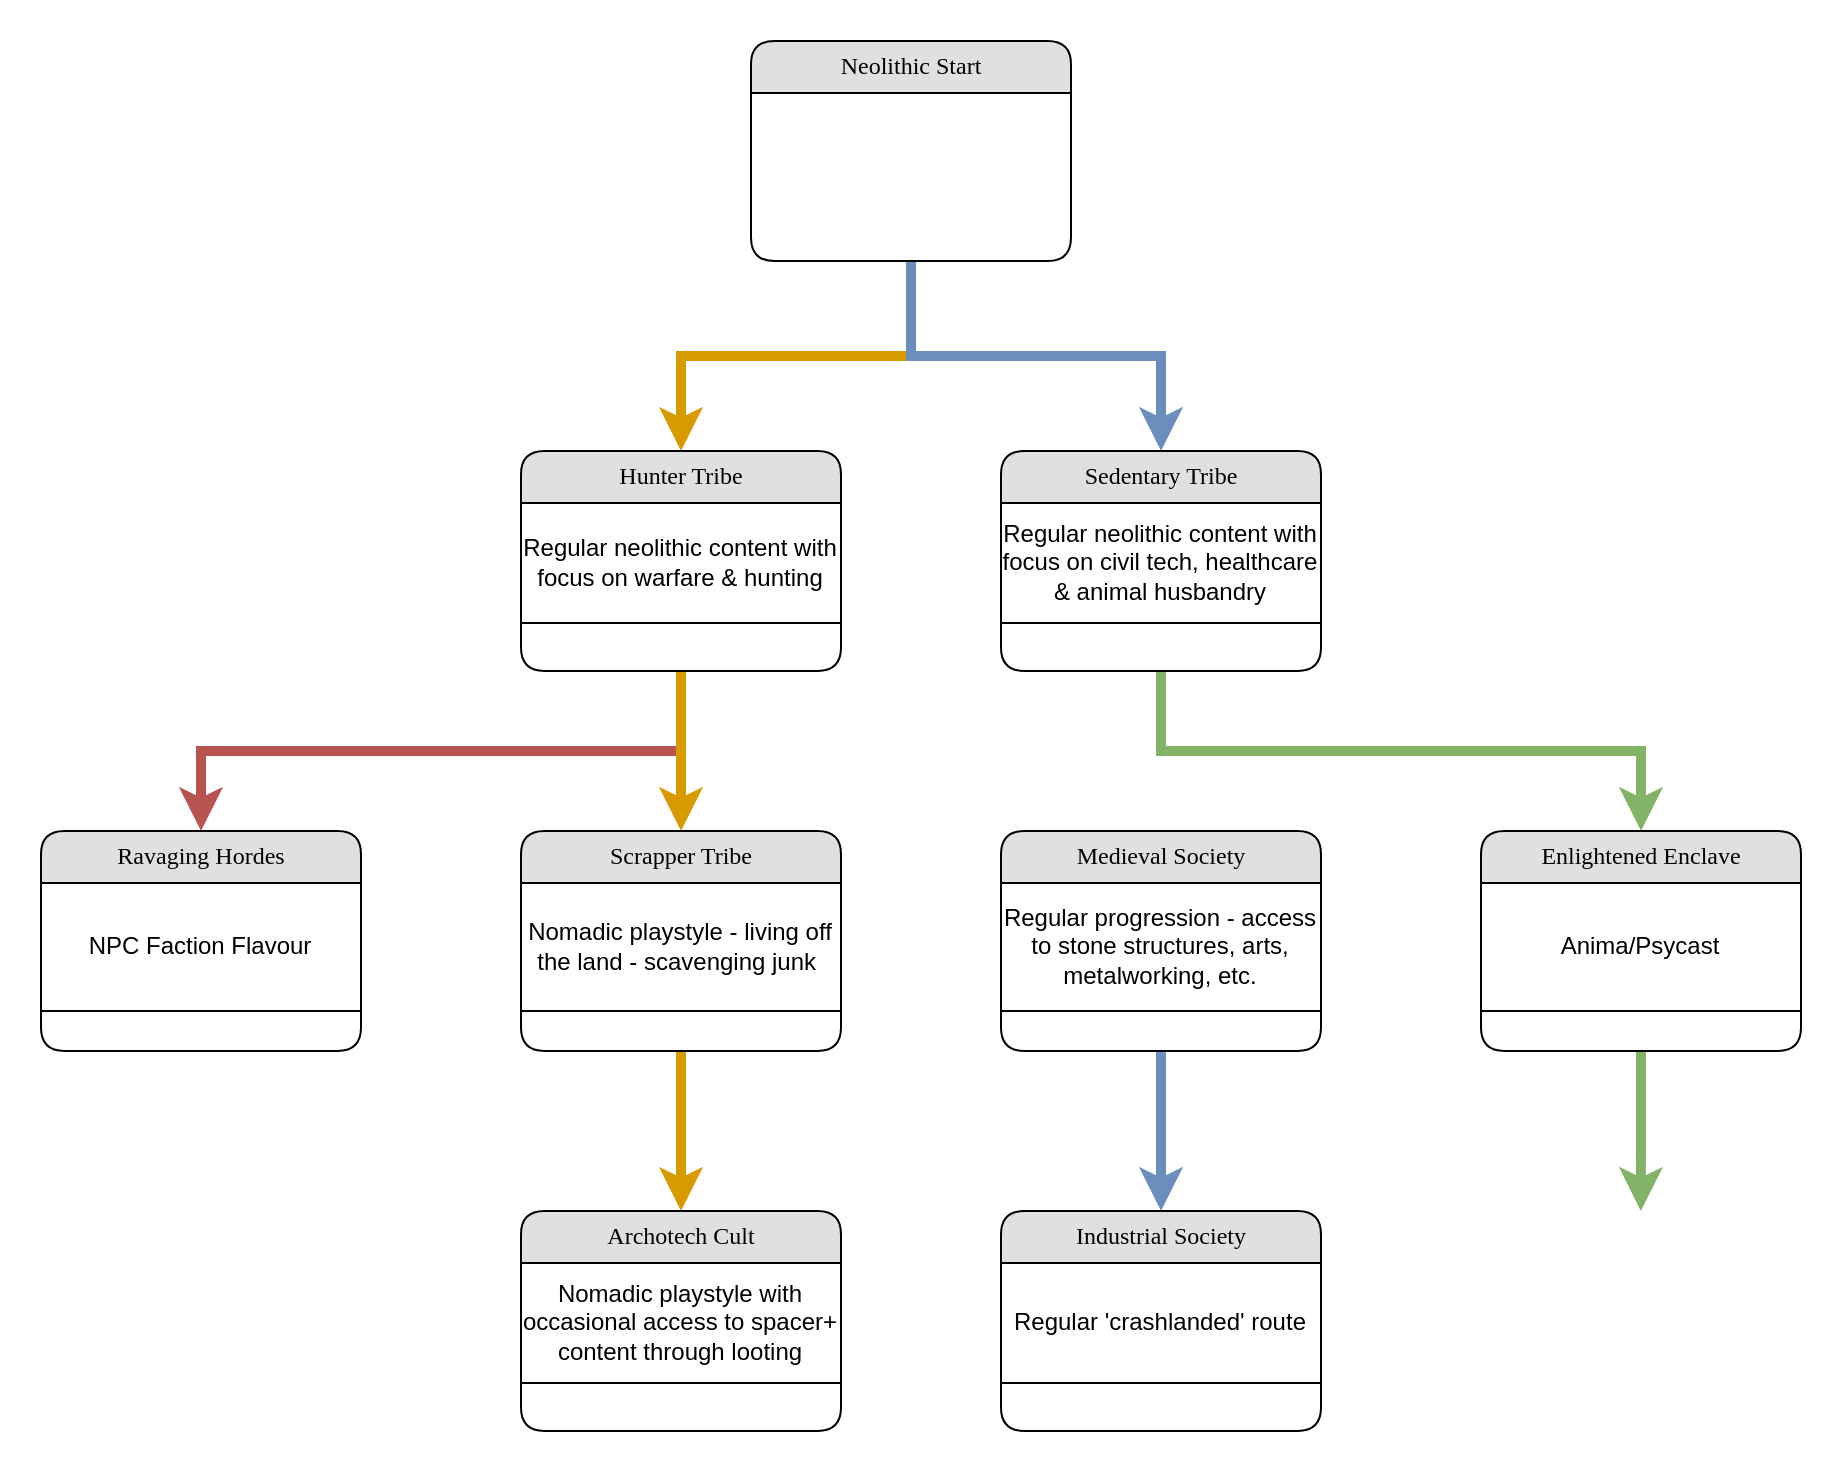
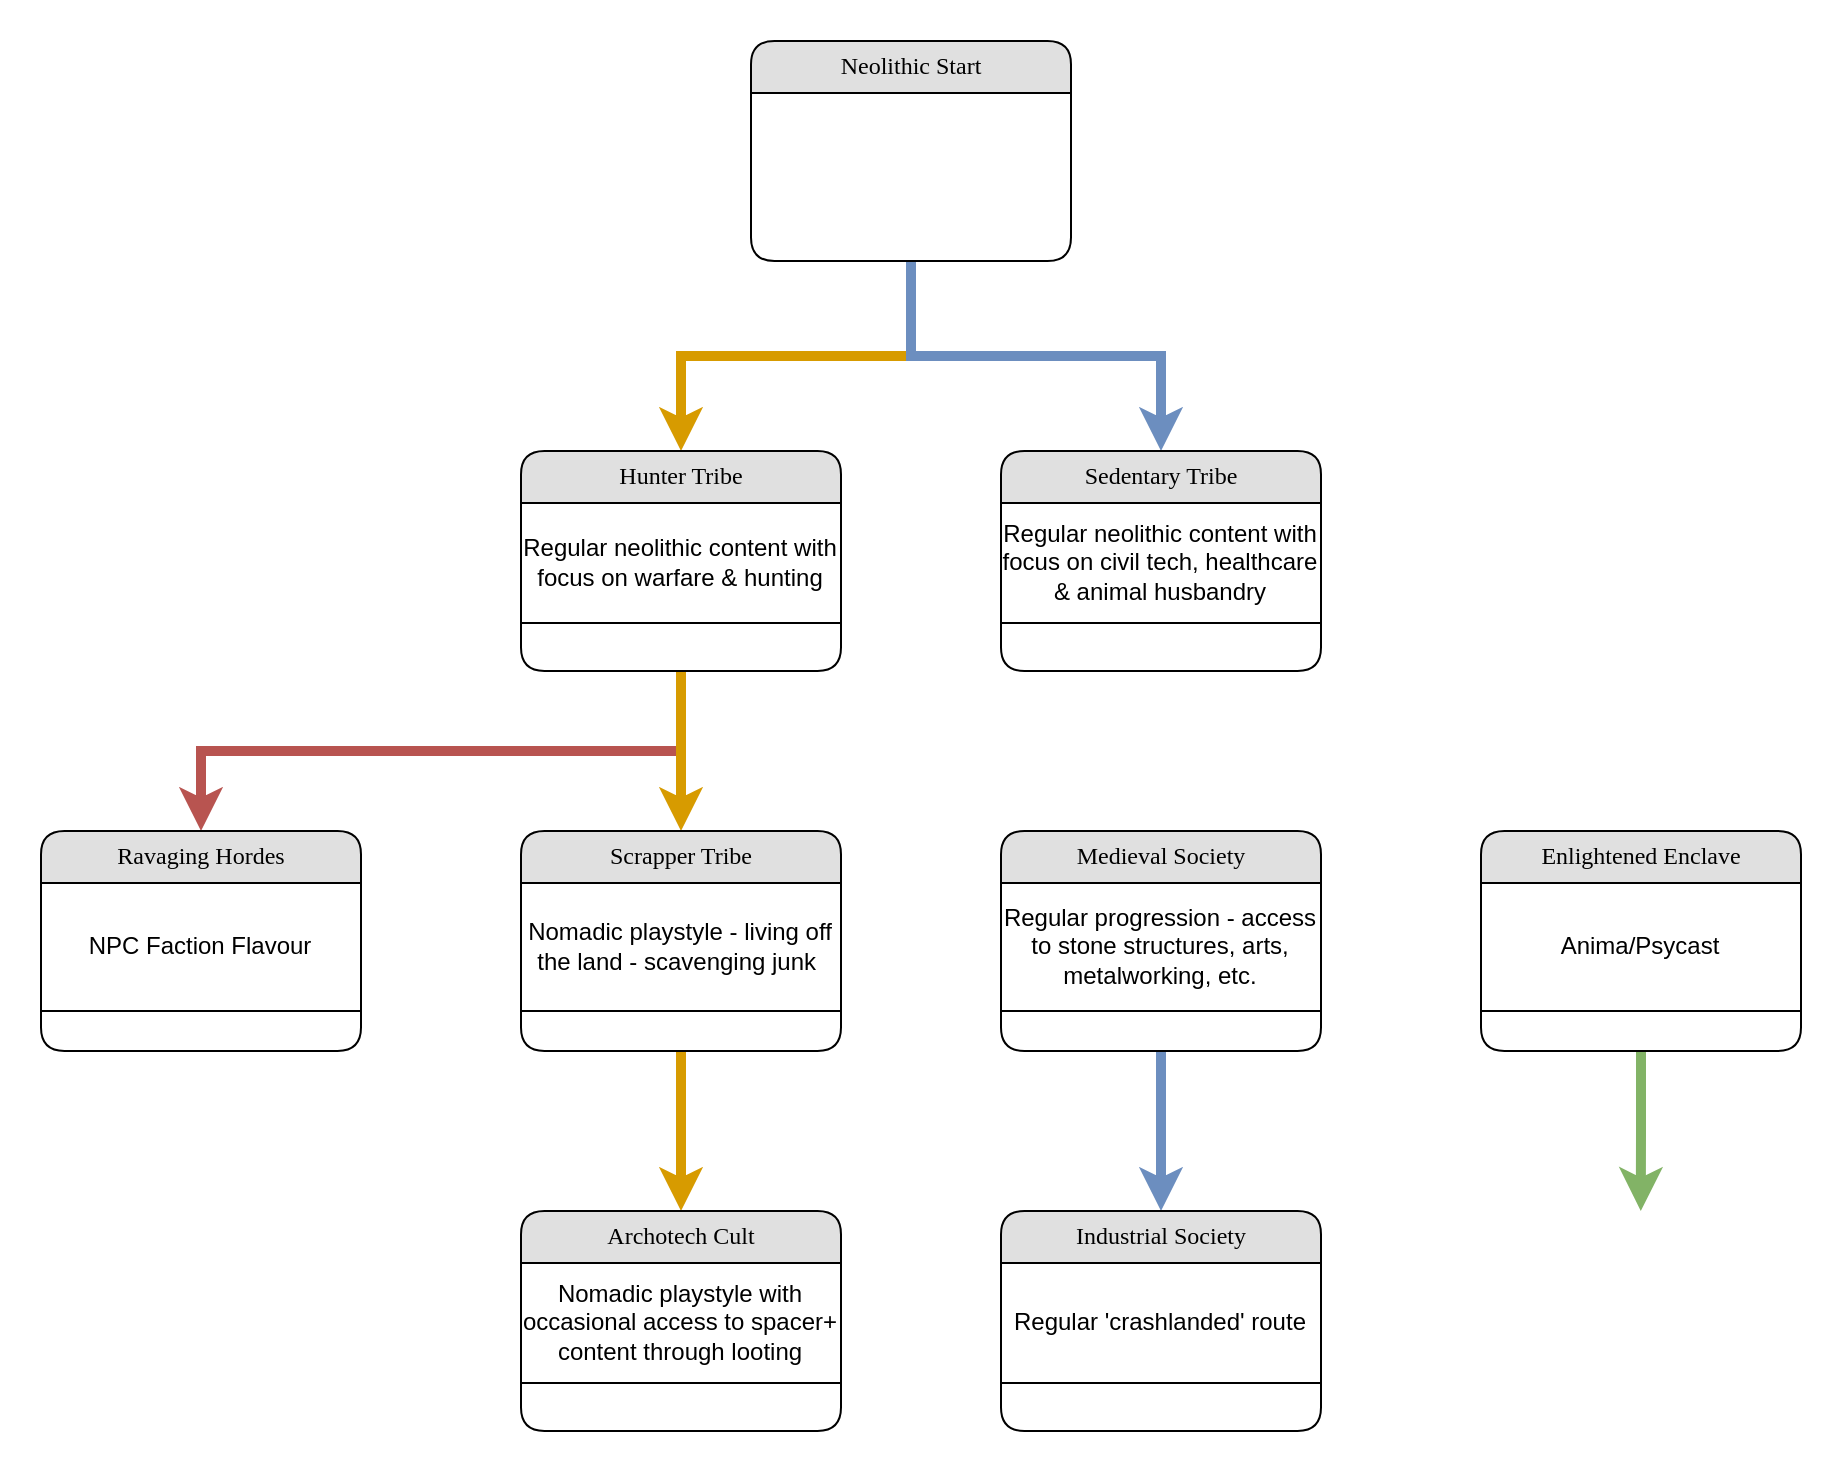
(1387, 751) -> none
